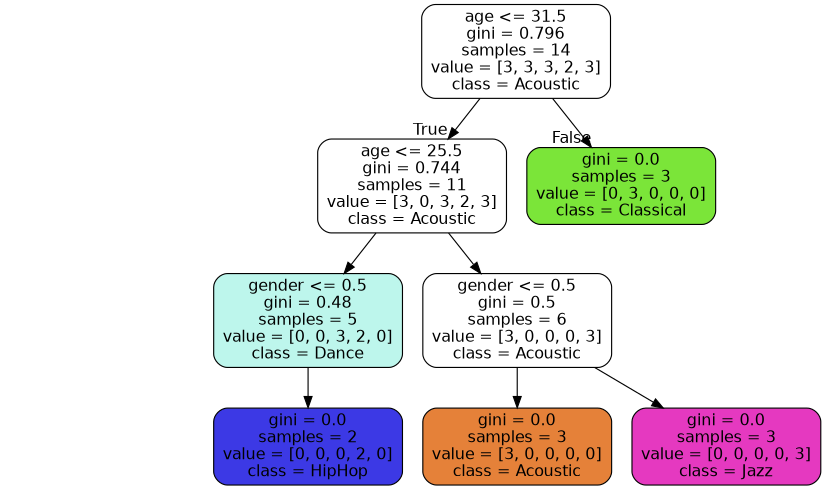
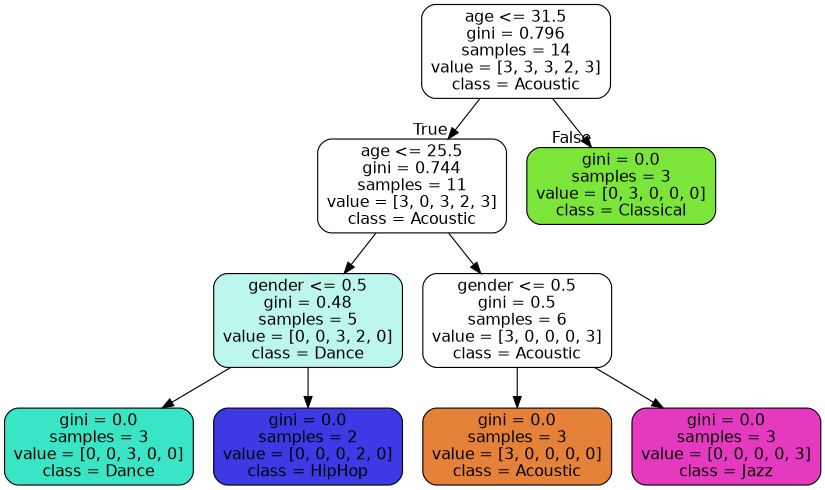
none -> (99, 447)
